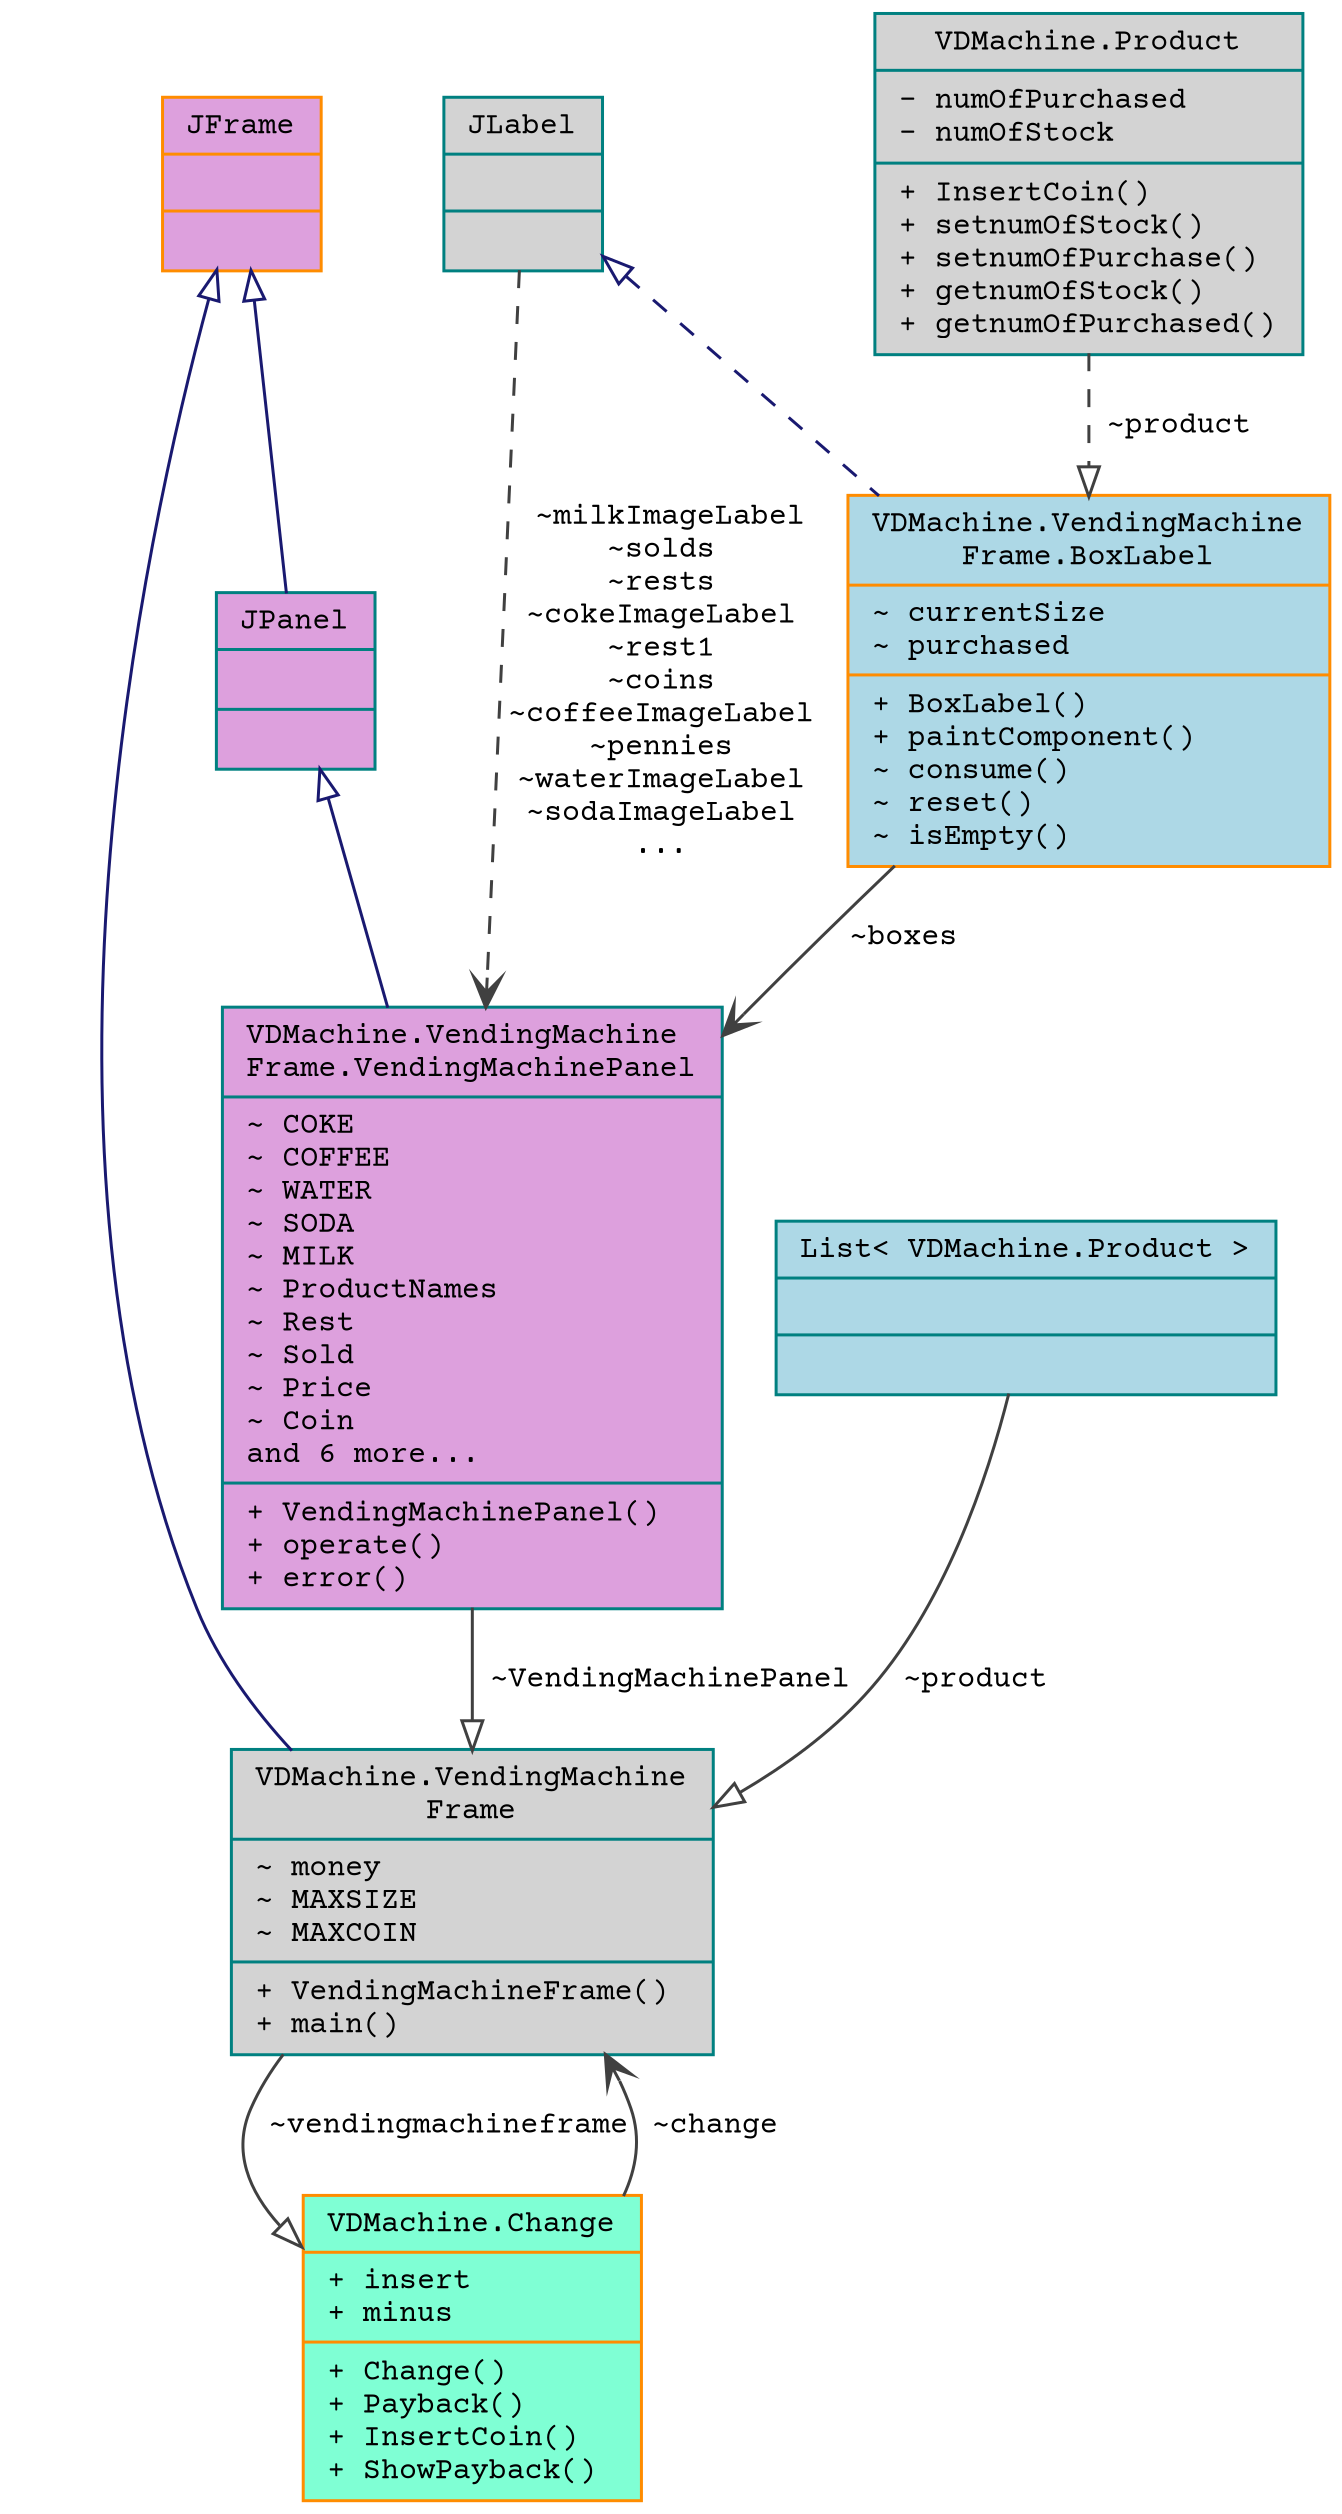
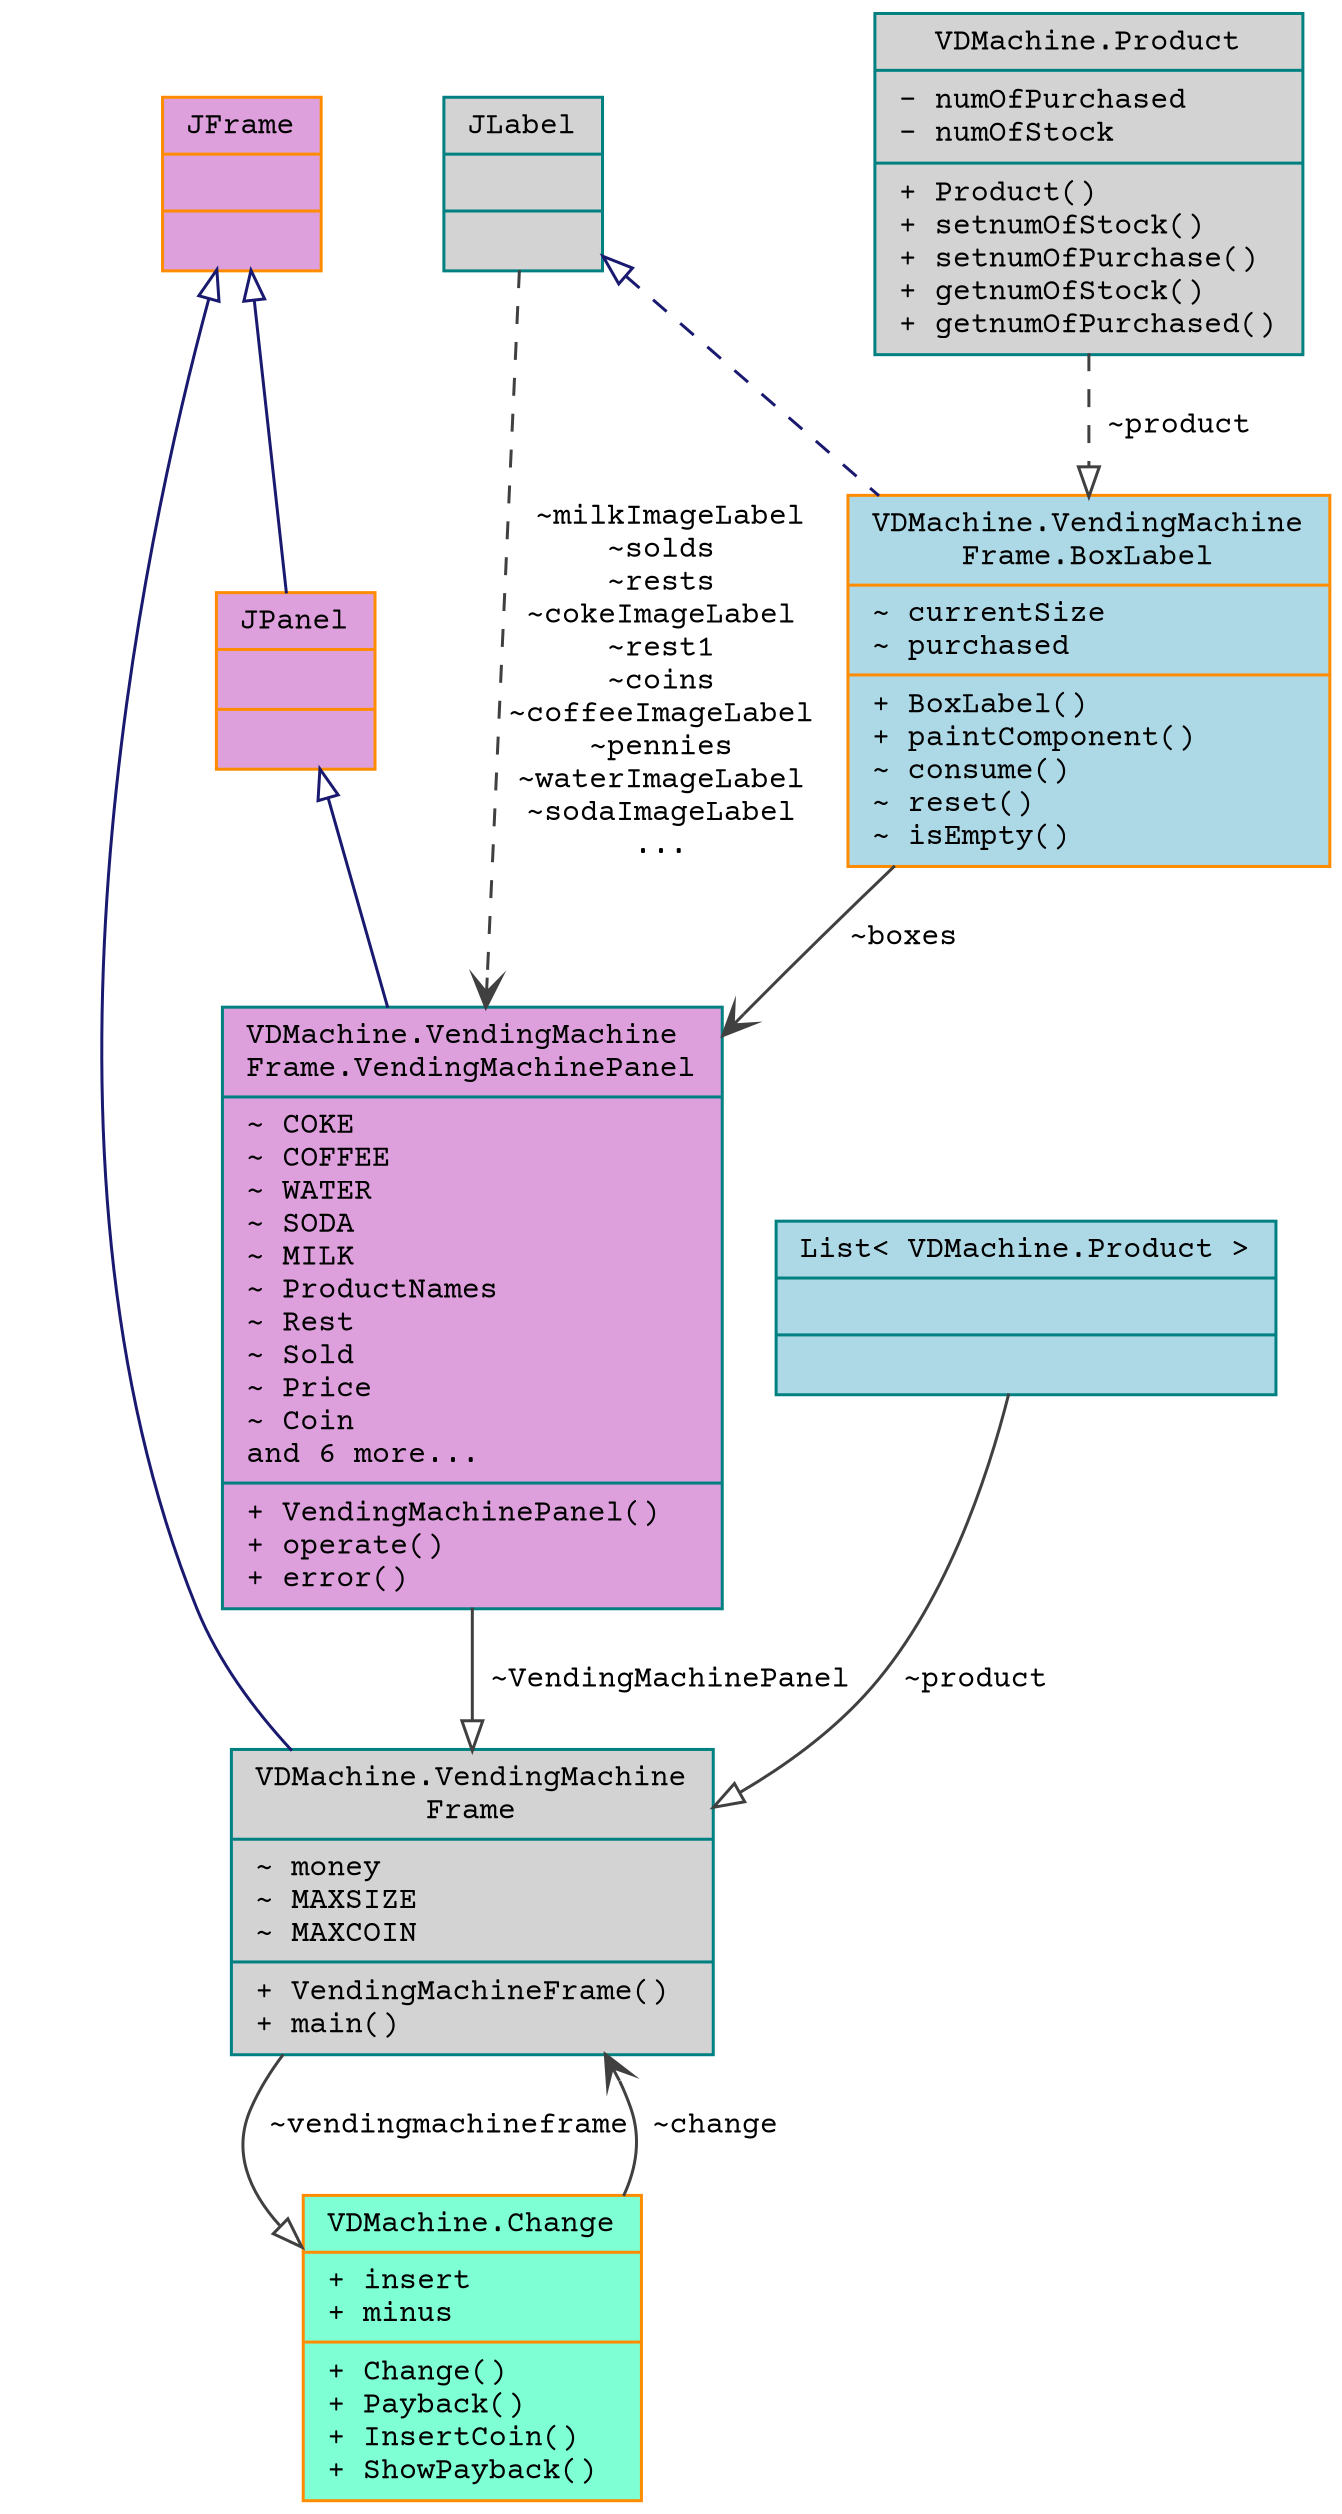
(1026, 192) -> (999, 192)
(296, 681) -> (296, 681)
